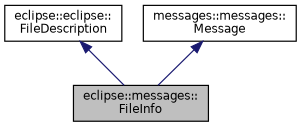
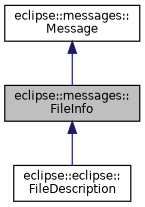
(220, 23) -> (72, 23)
(106, 68) -> (72, 149)
